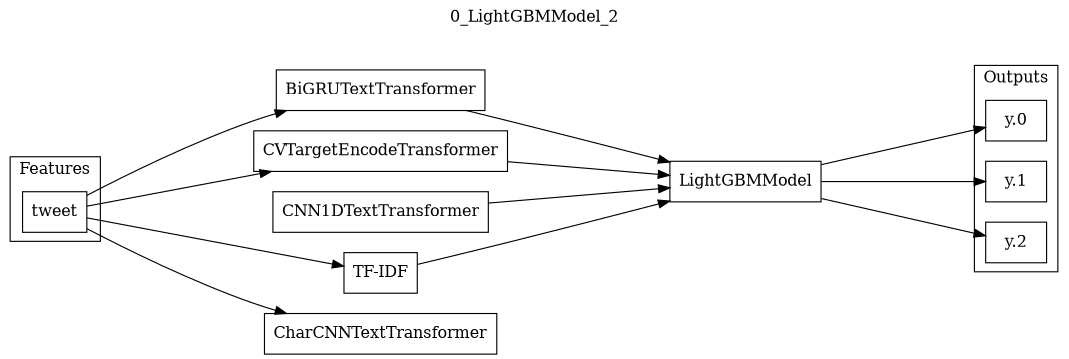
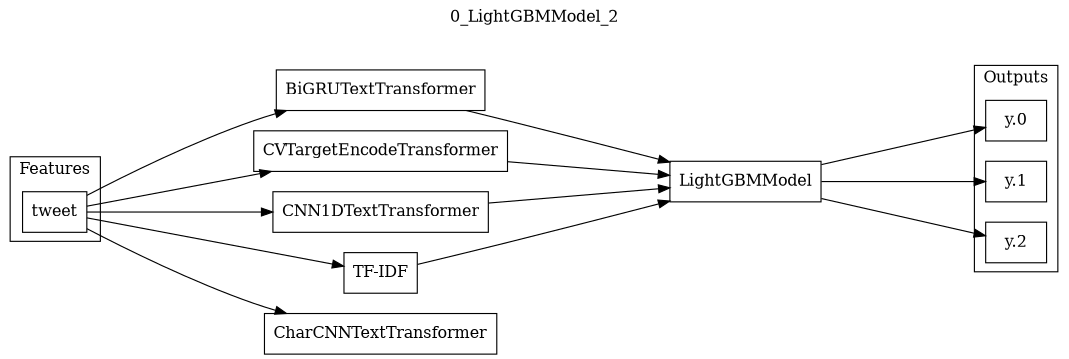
none -> (174, 212)
